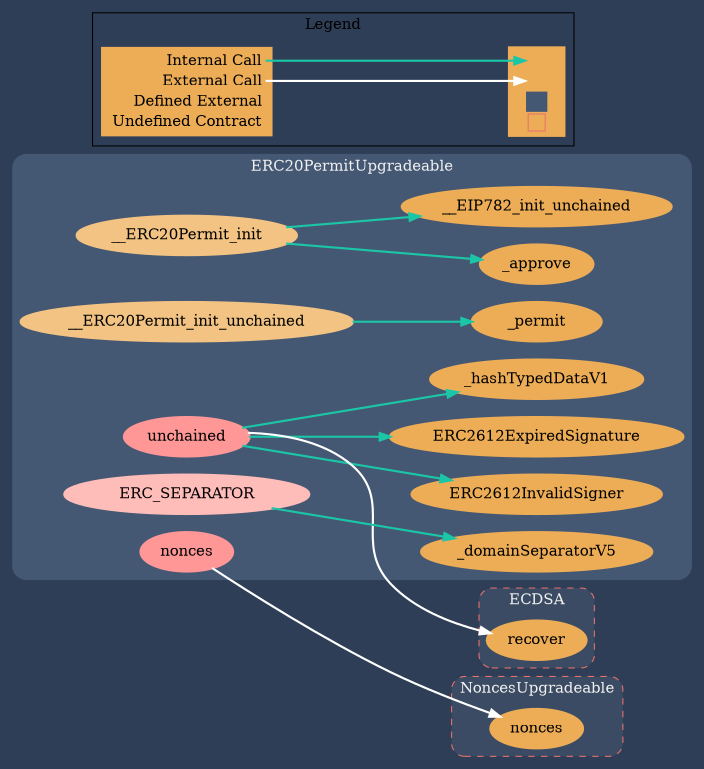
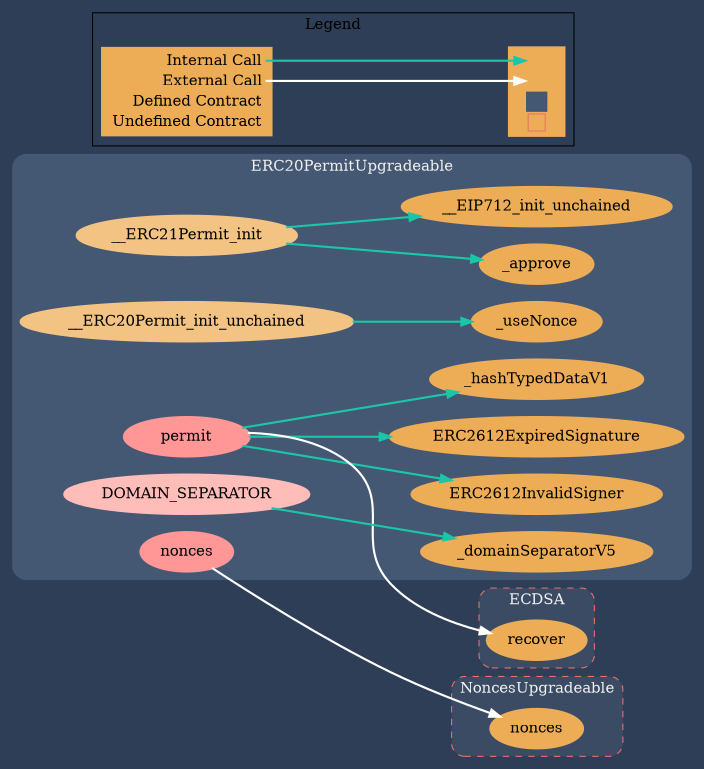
(198, 101) -> (197, 101)
(537, 207) -> (537, 207)
(187, 235) -> (187, 235)
(537, 322) -> (537, 322)
(187, 437) -> (187, 437)
(187, 494) -> (187, 494)
